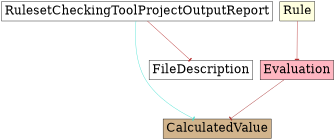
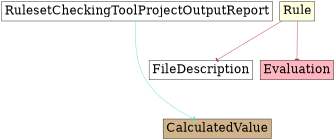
(168, 40) -> (250, 40)
(258, 99) -> none
